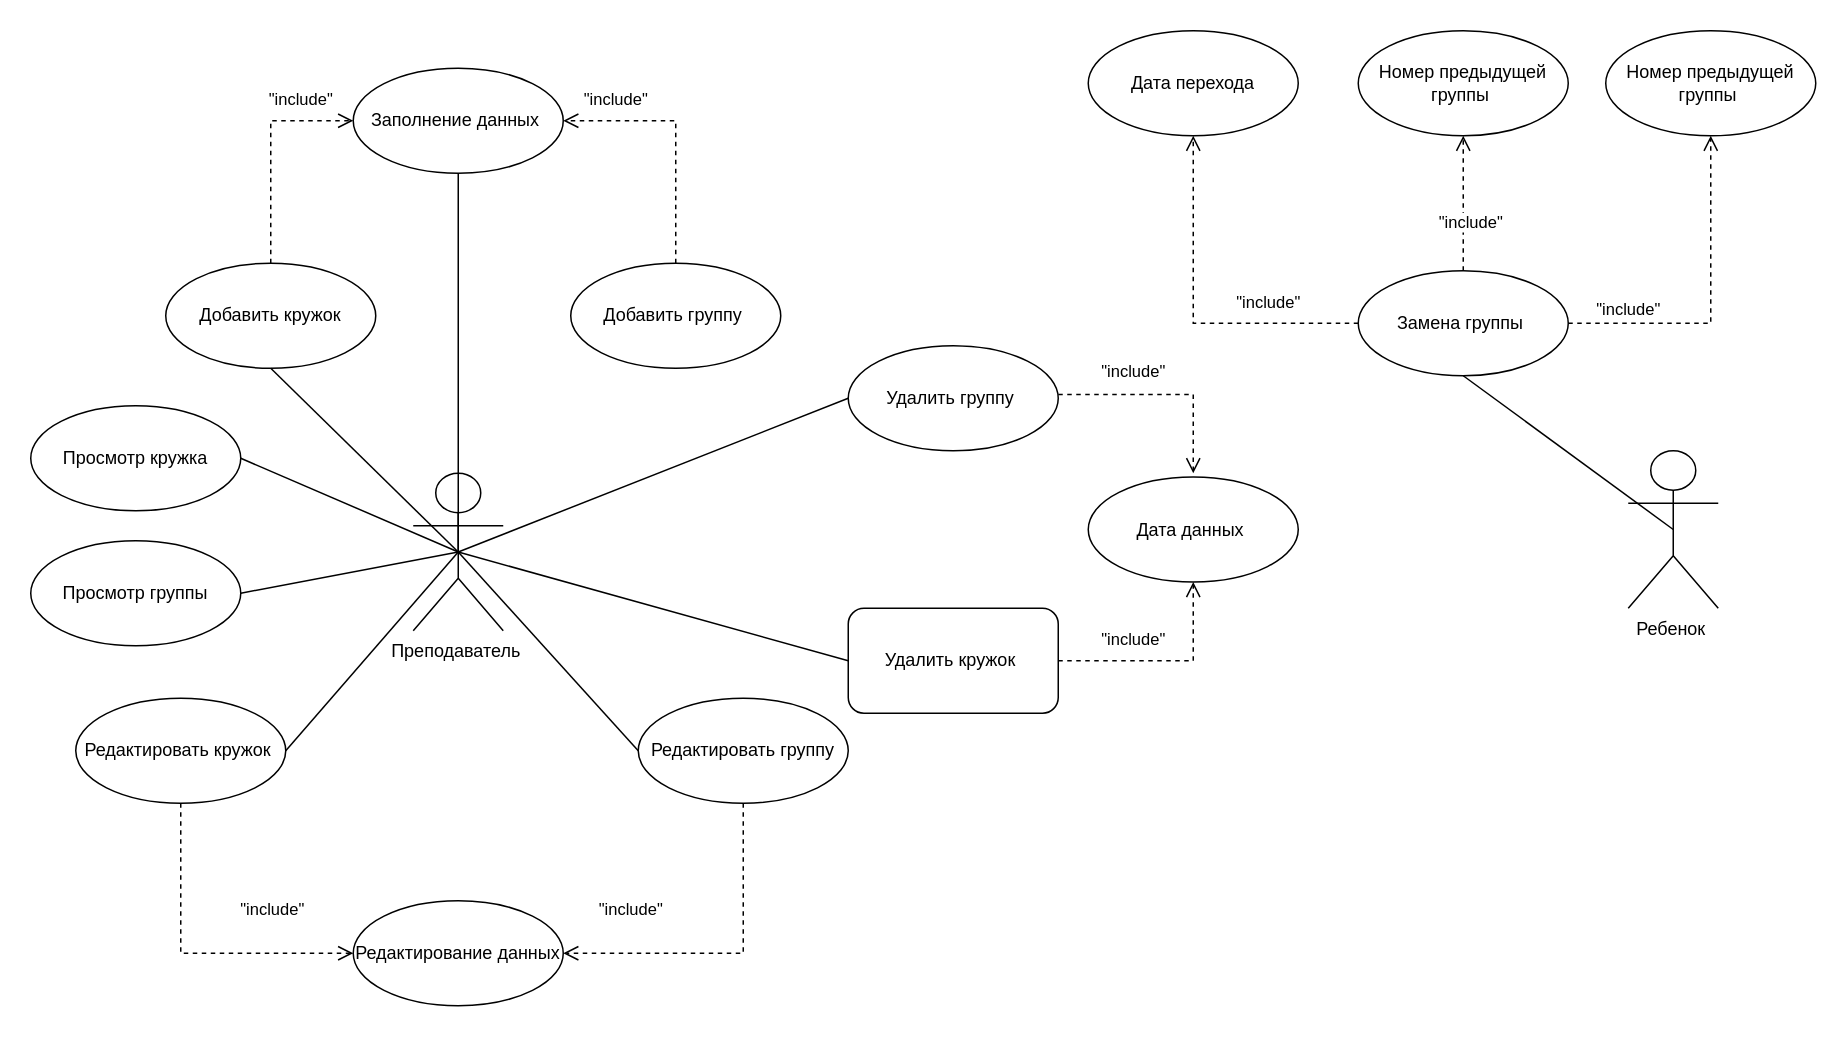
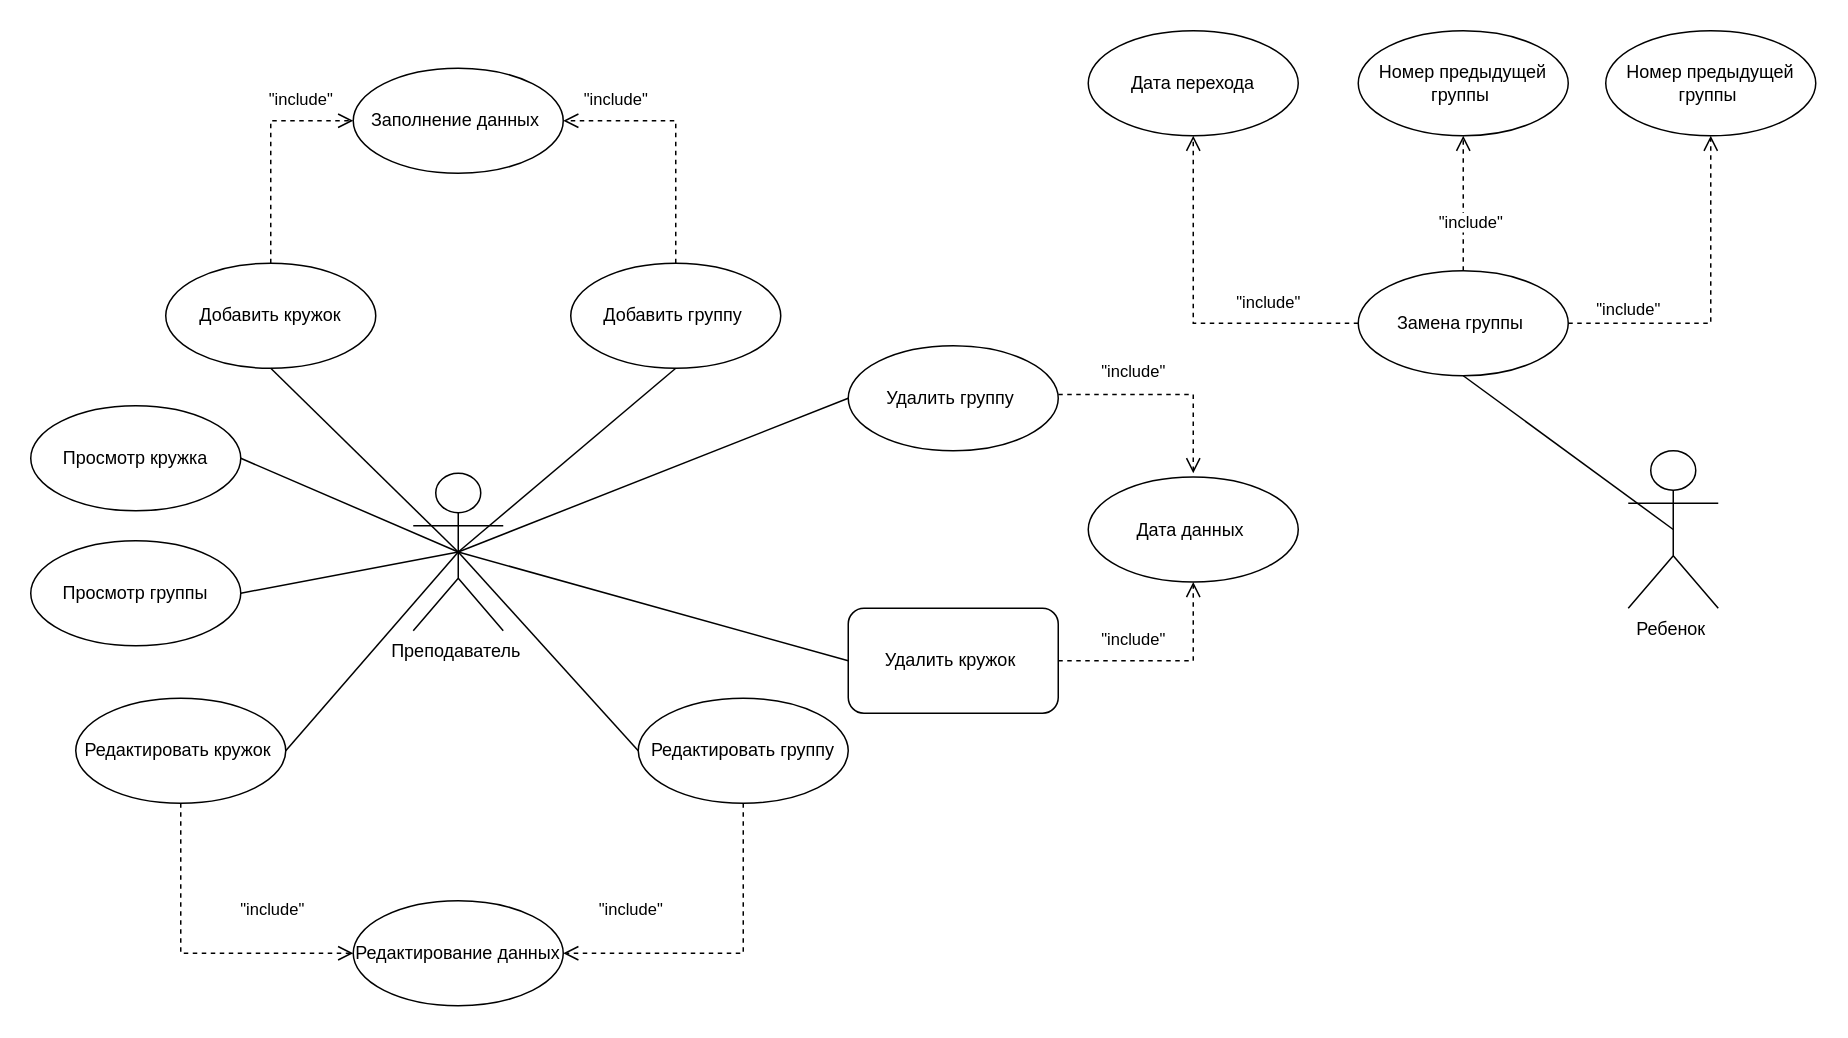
(458, 343) -> (584, 446)
